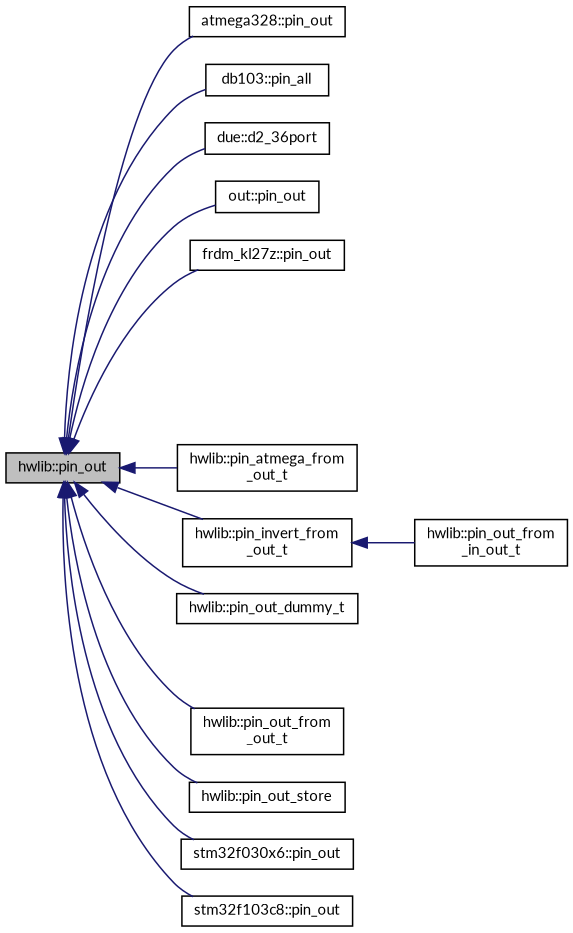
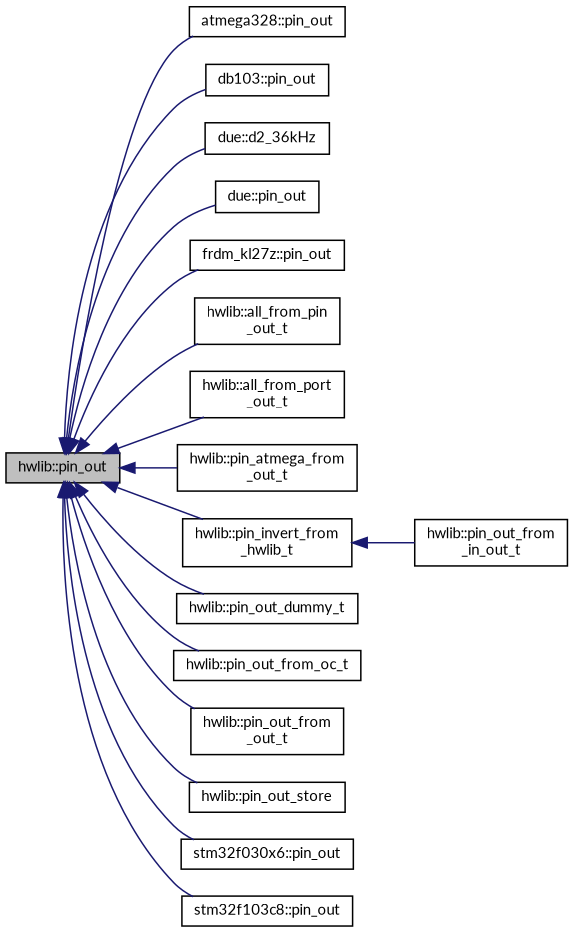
(267, 80) -> (267, 80)
(267, 138) -> (267, 138)
(267, 197) -> (267, 197)
none -> (267, 321)
none -> (267, 395)
(267, 543) -> (267, 543)
none -> (267, 666)
